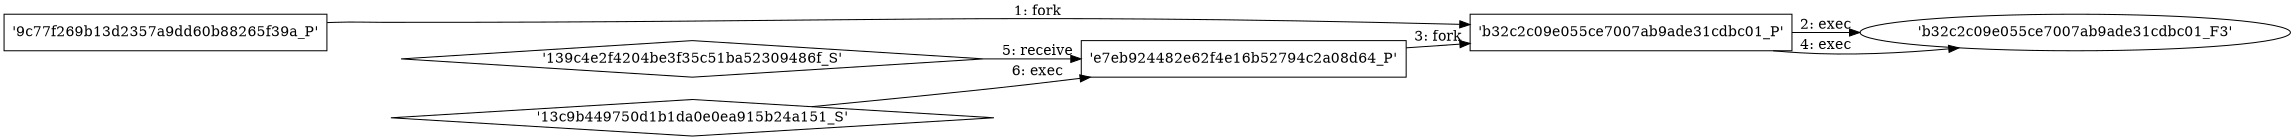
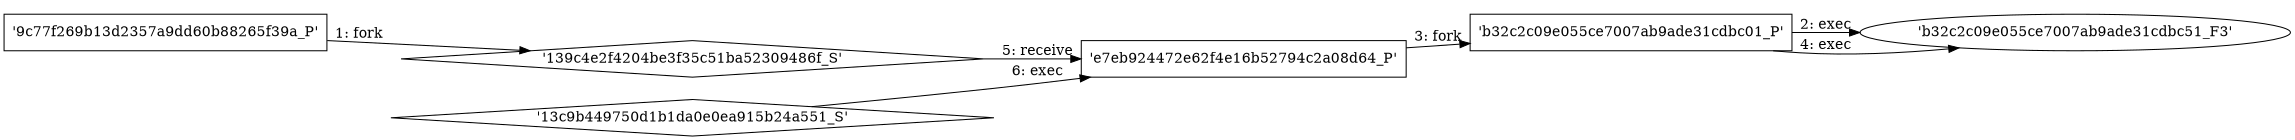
(893, 19) -> (423, 45)
(2075, 32) -> (2075, 32)
(1244, 59) -> (1244, 59)
(692, 118) -> (692, 118)
